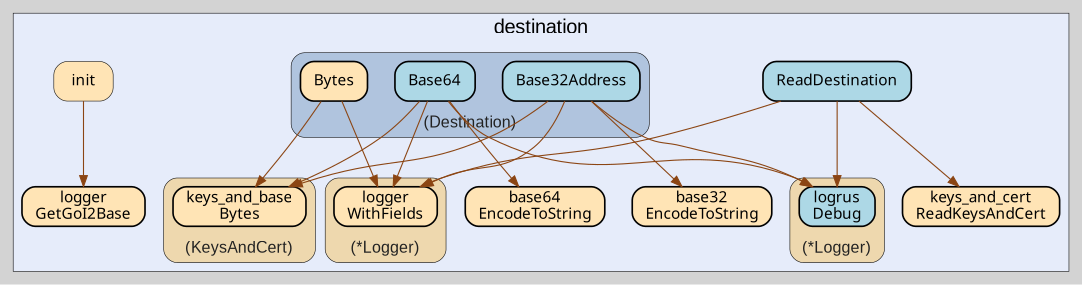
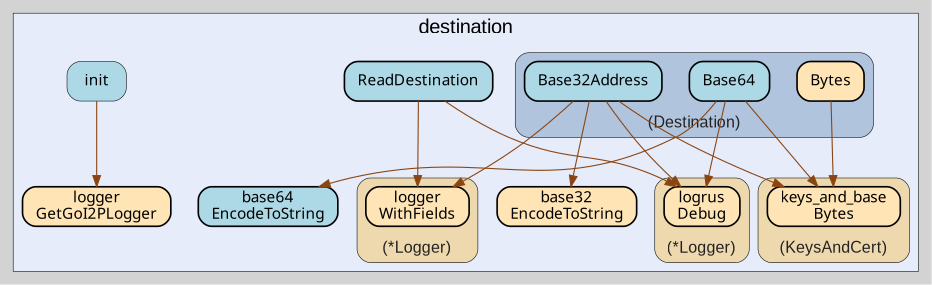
(83, 81) -> (97, 81)
(354, 129) -> none
(410, 144) -> none
(83, 207) -> (97, 207)
(535, 207) -> (268, 207)
(837, 207) -> (702, 207)
(981, 207) -> none
